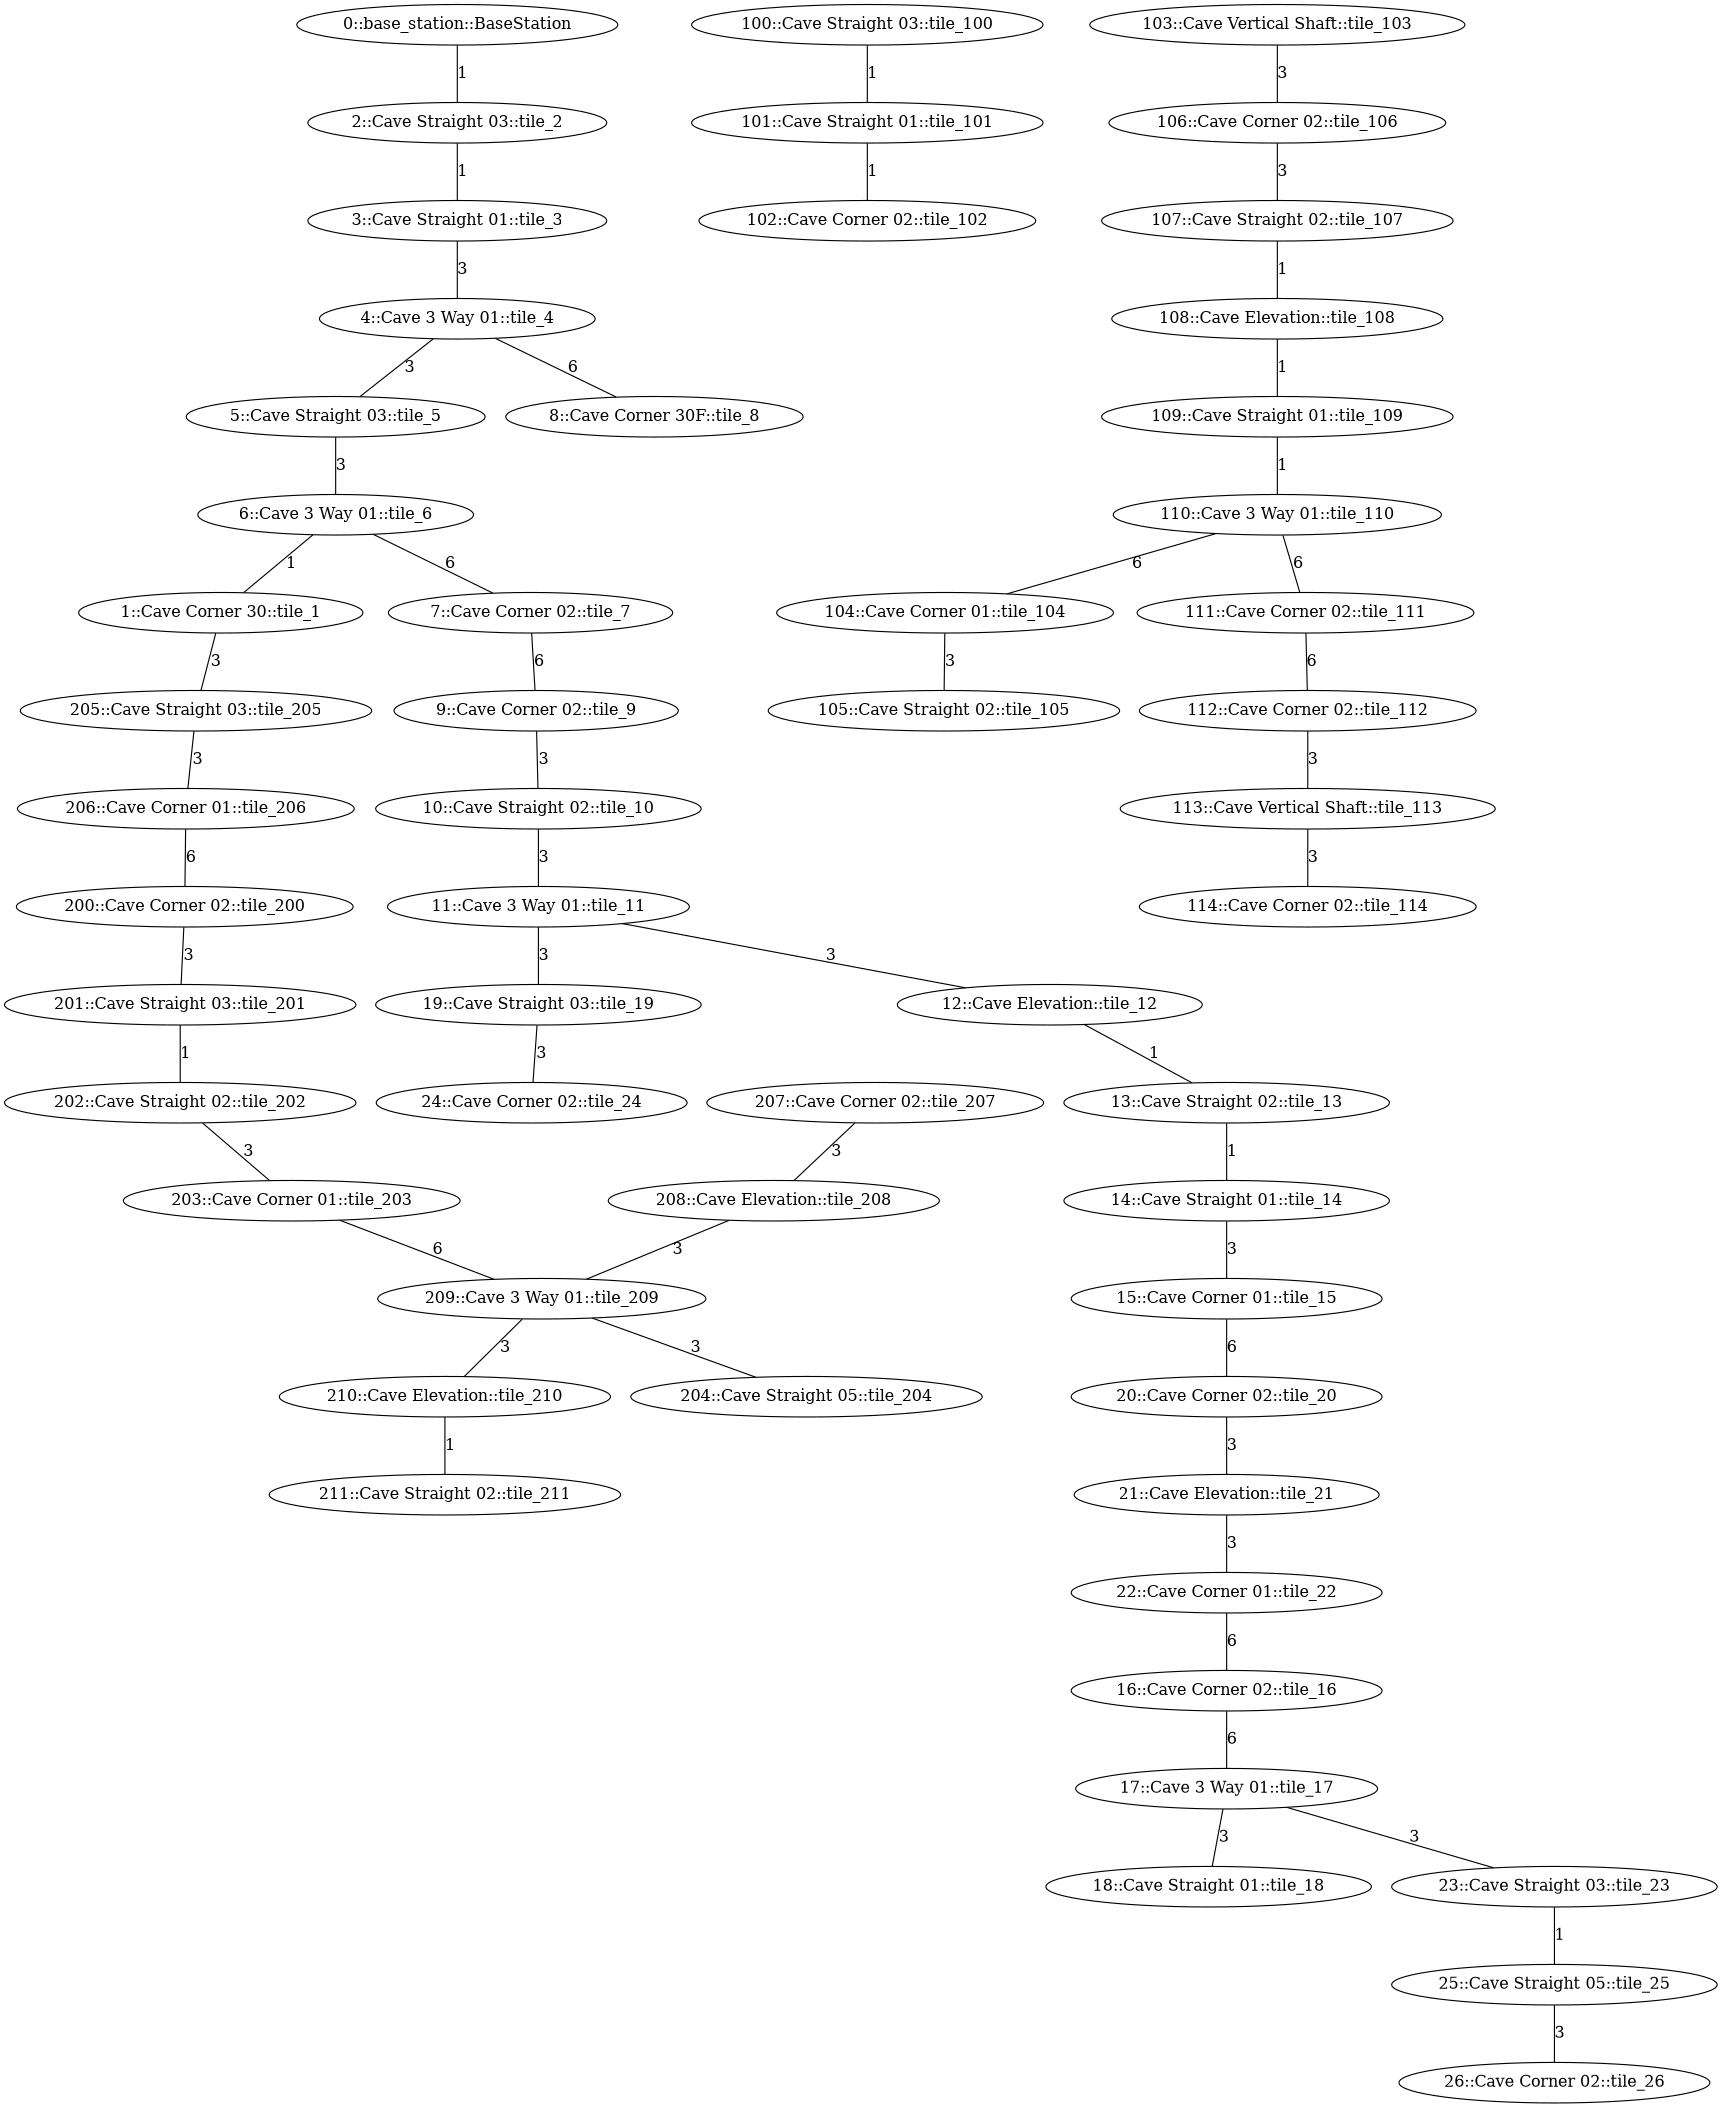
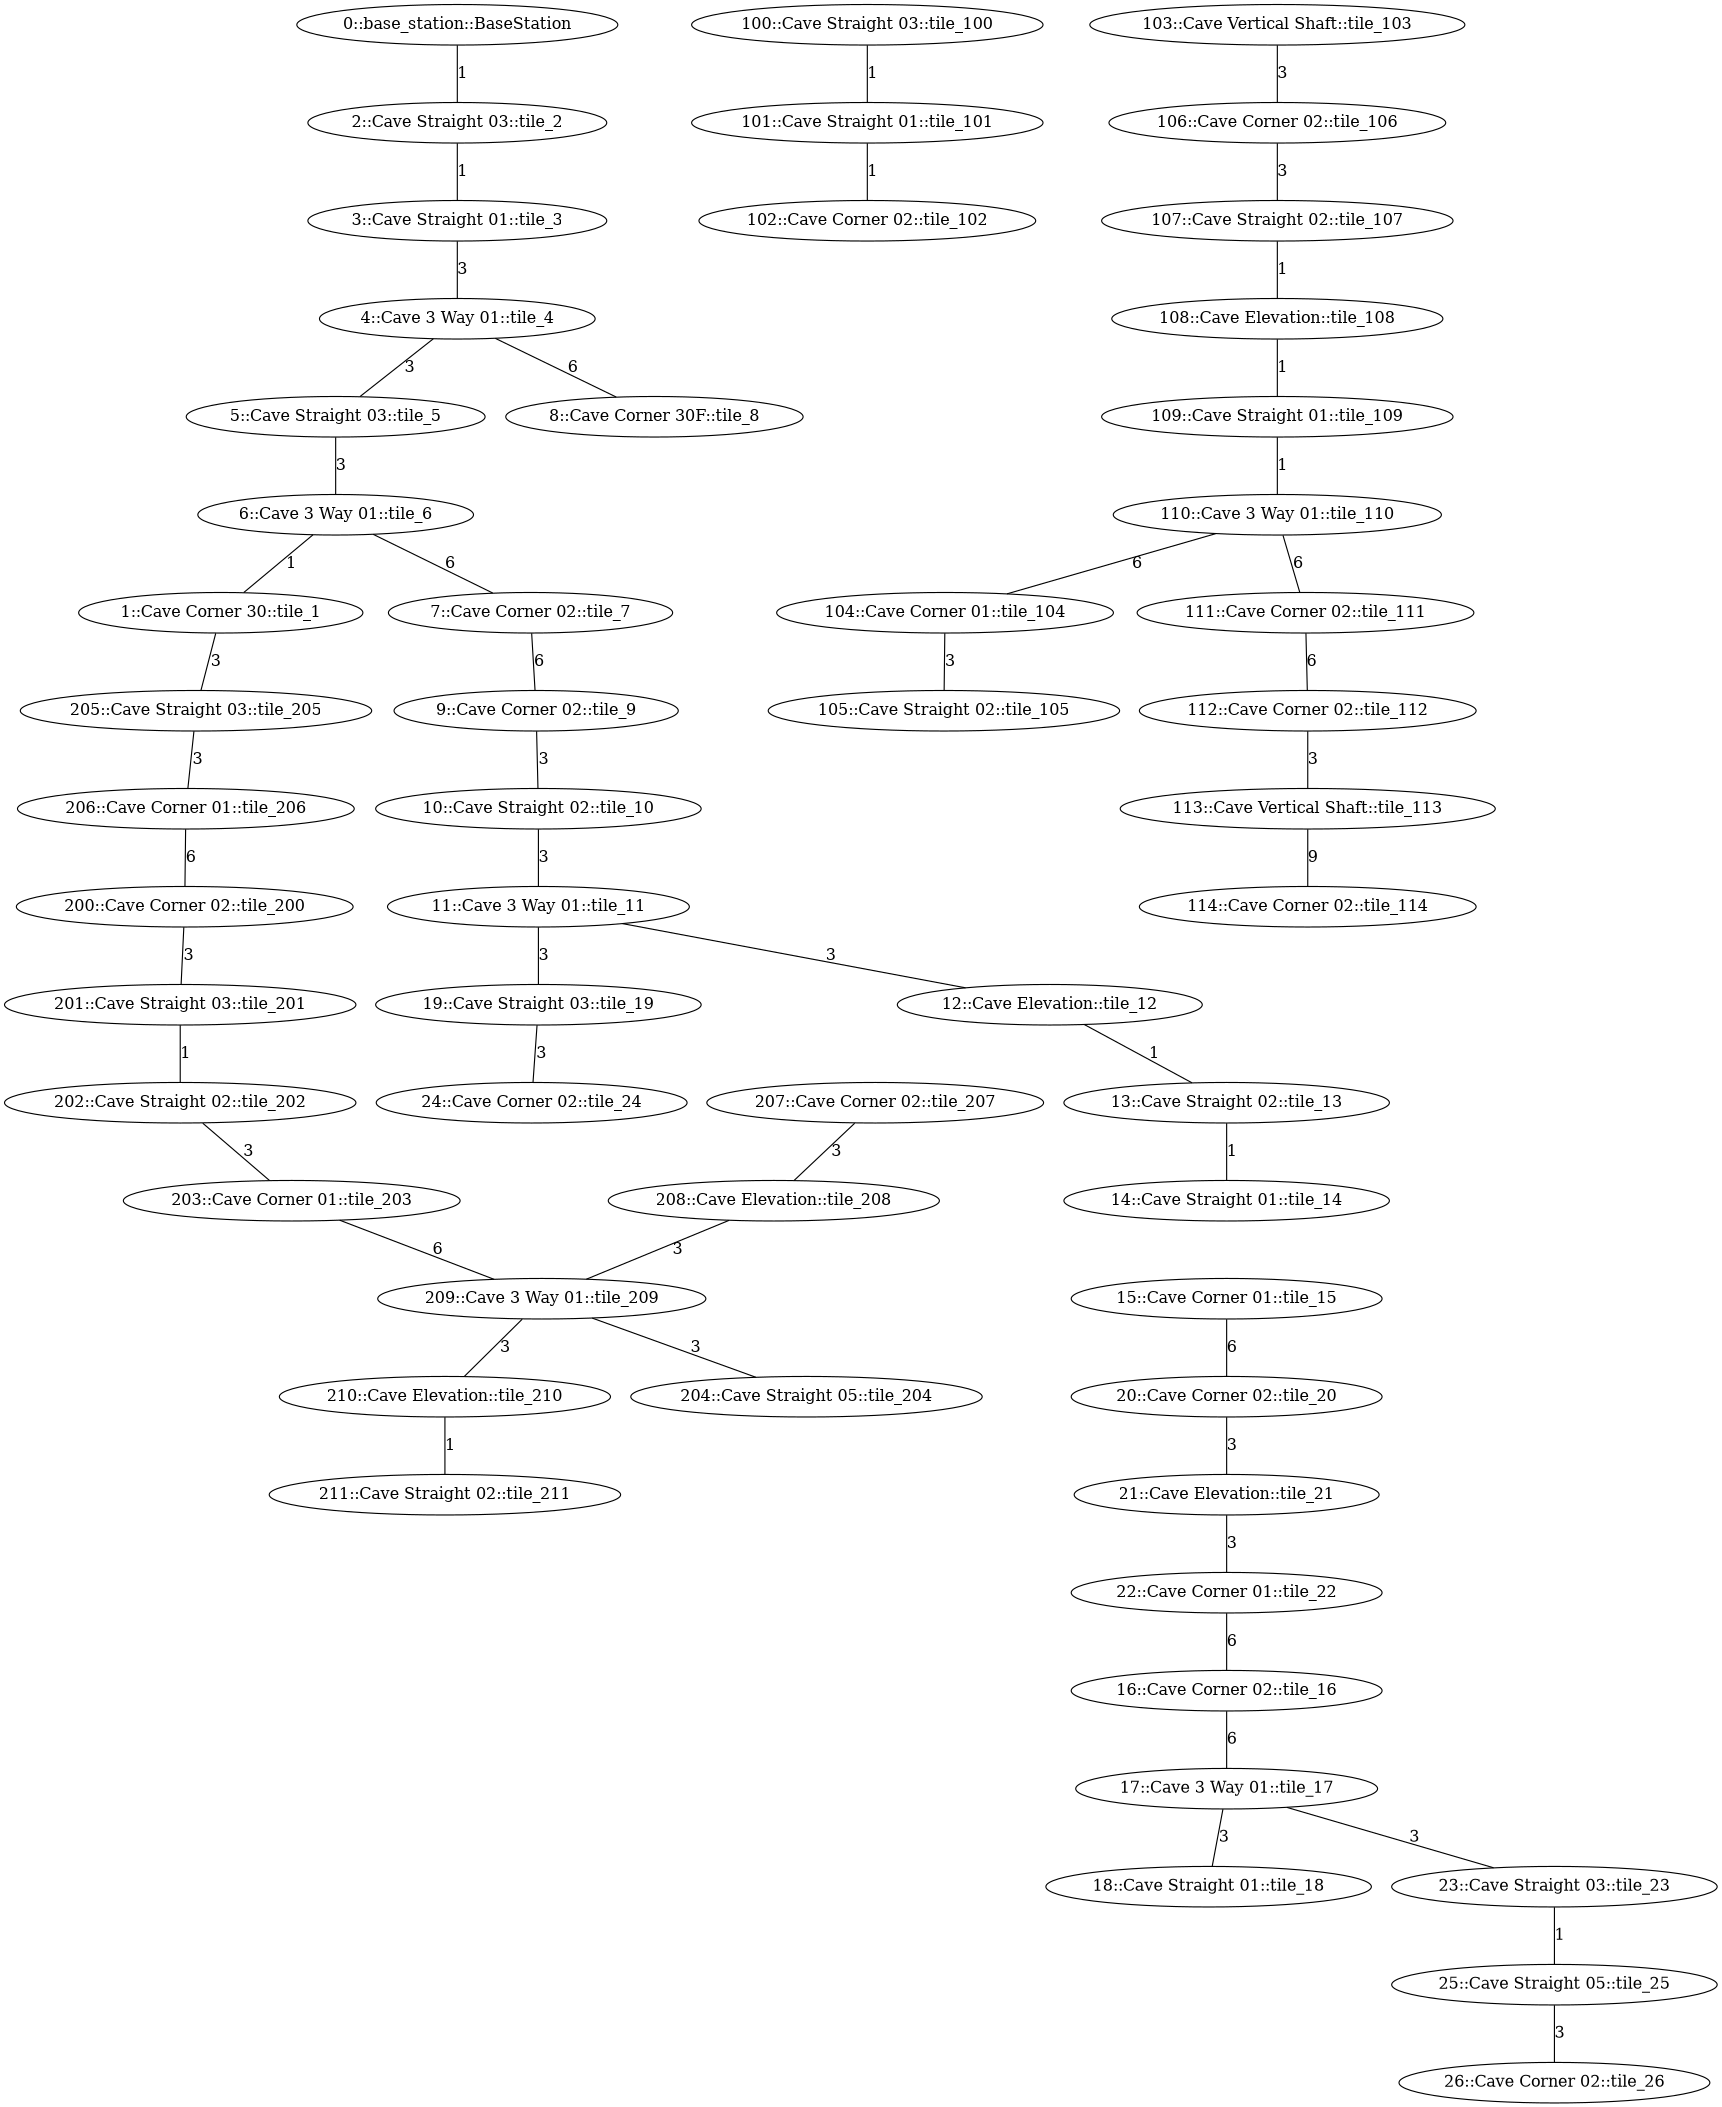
(1313, 858) -> (1313, 858)
(1227, 1250) -> none
